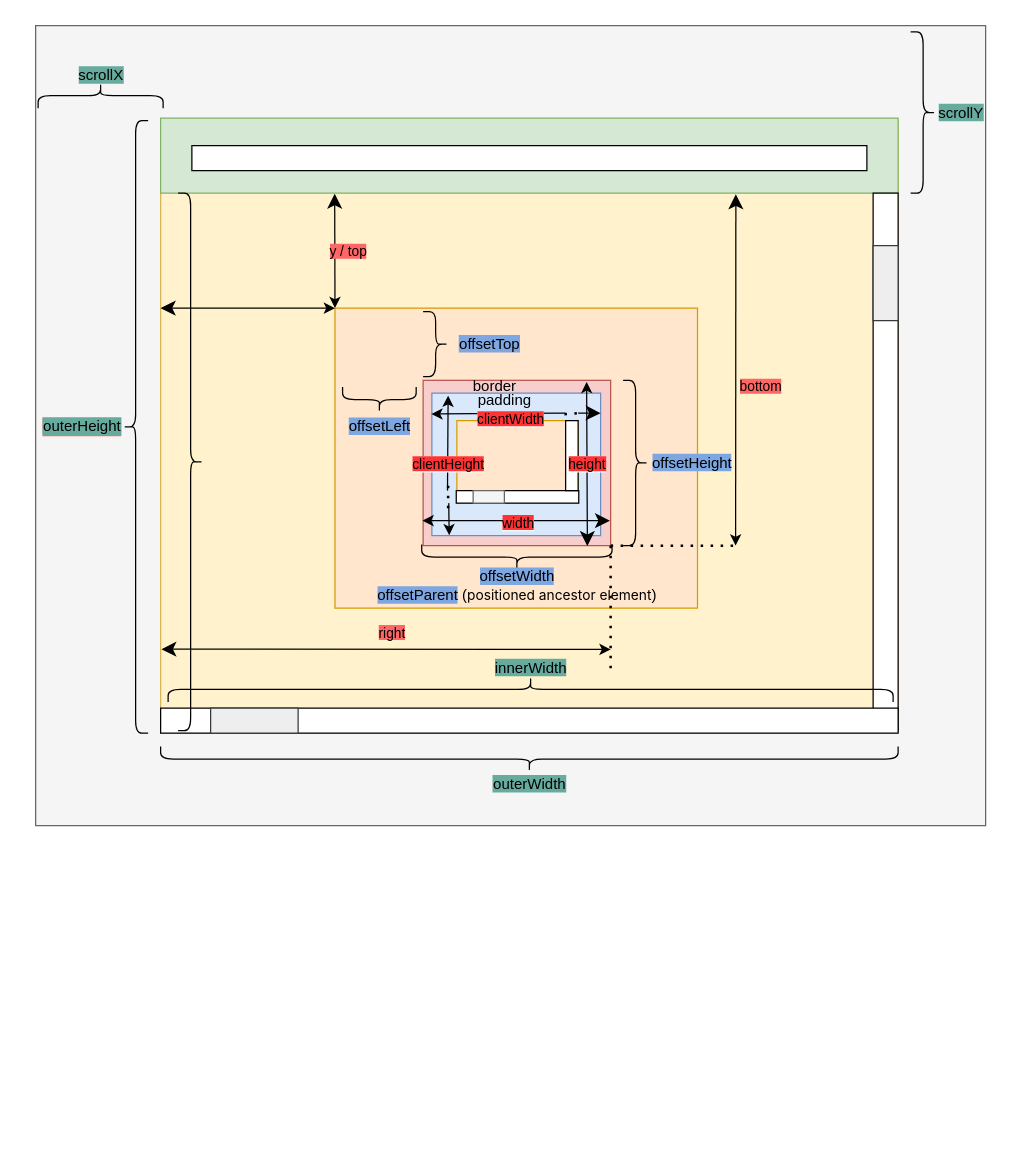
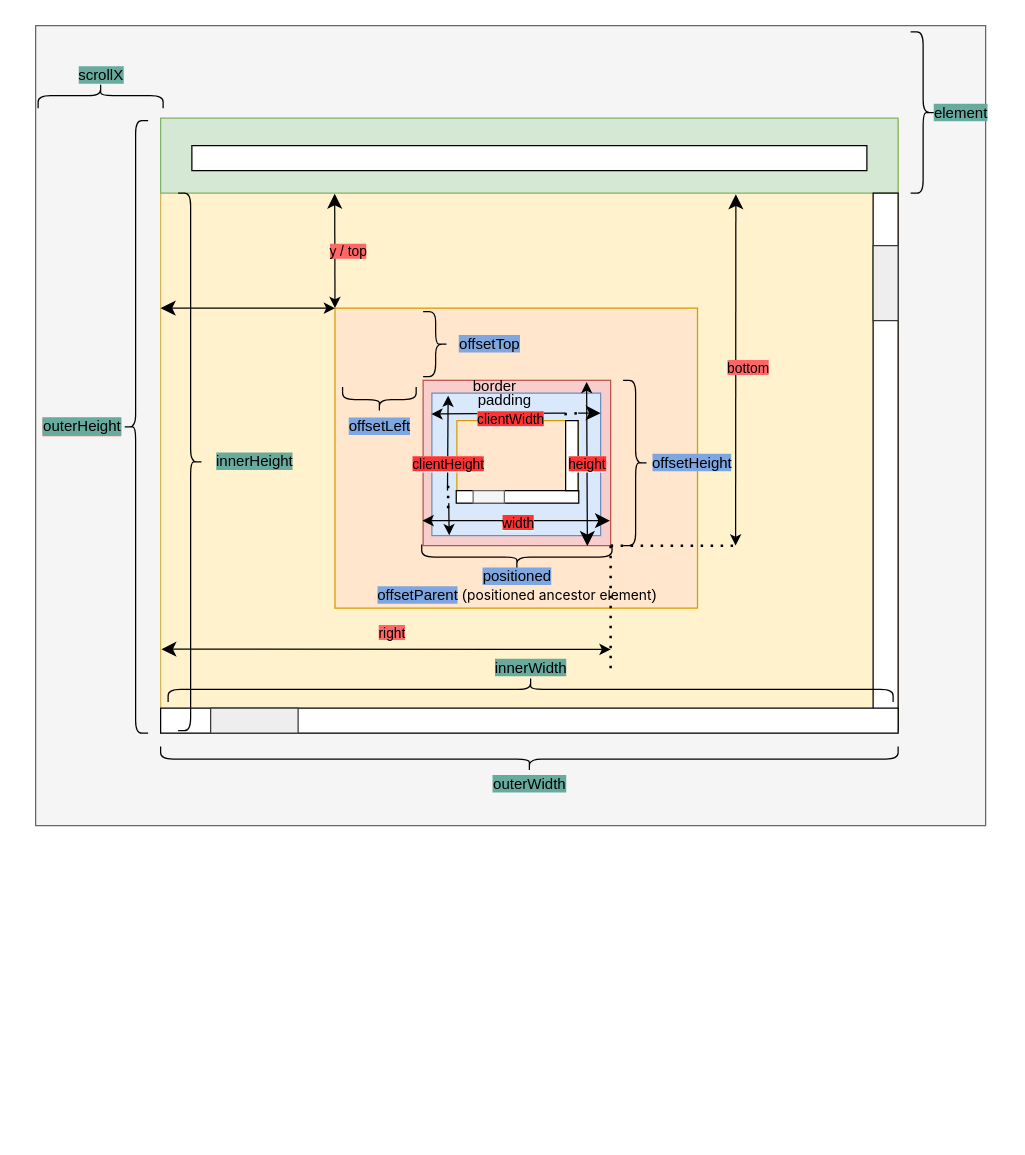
(961, 113) -> (961, 113)
(761, 387) -> (748, 368)
none -> (254, 462)
(518, 577) -> (518, 577)
